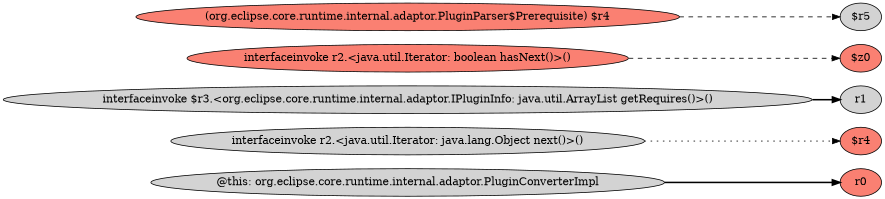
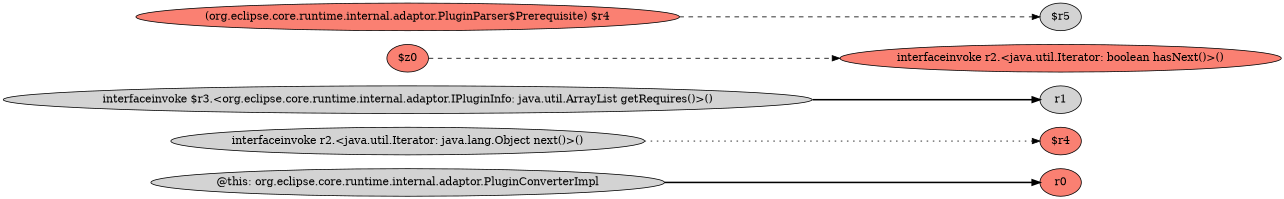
(730, 58) -> (630, 58)
